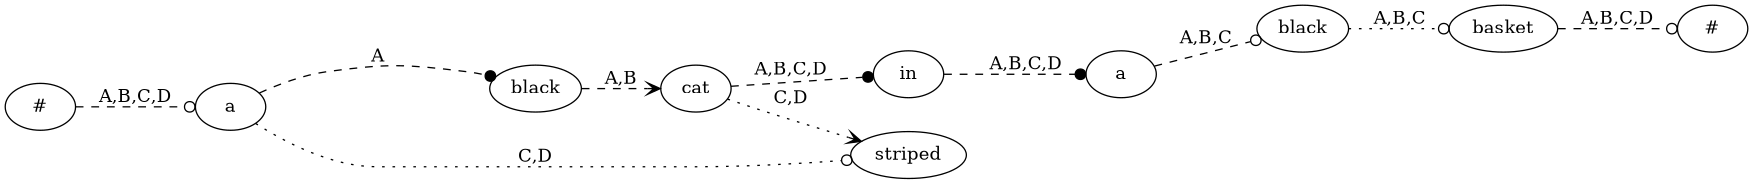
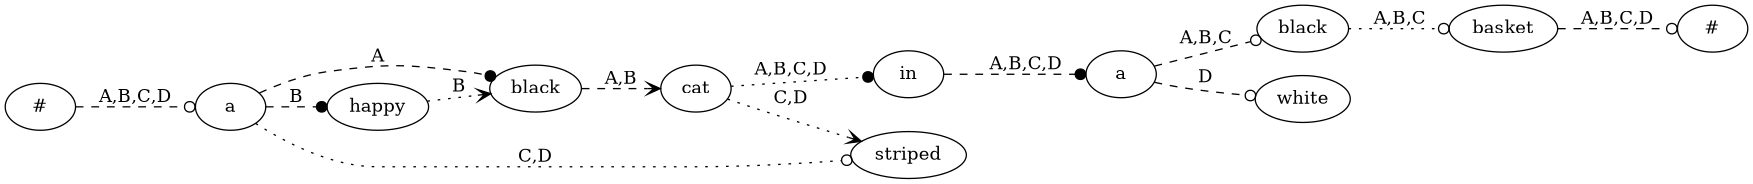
(797, 82) -> (797, 82)
none -> (1303, 99)
none -> (378, 107)
